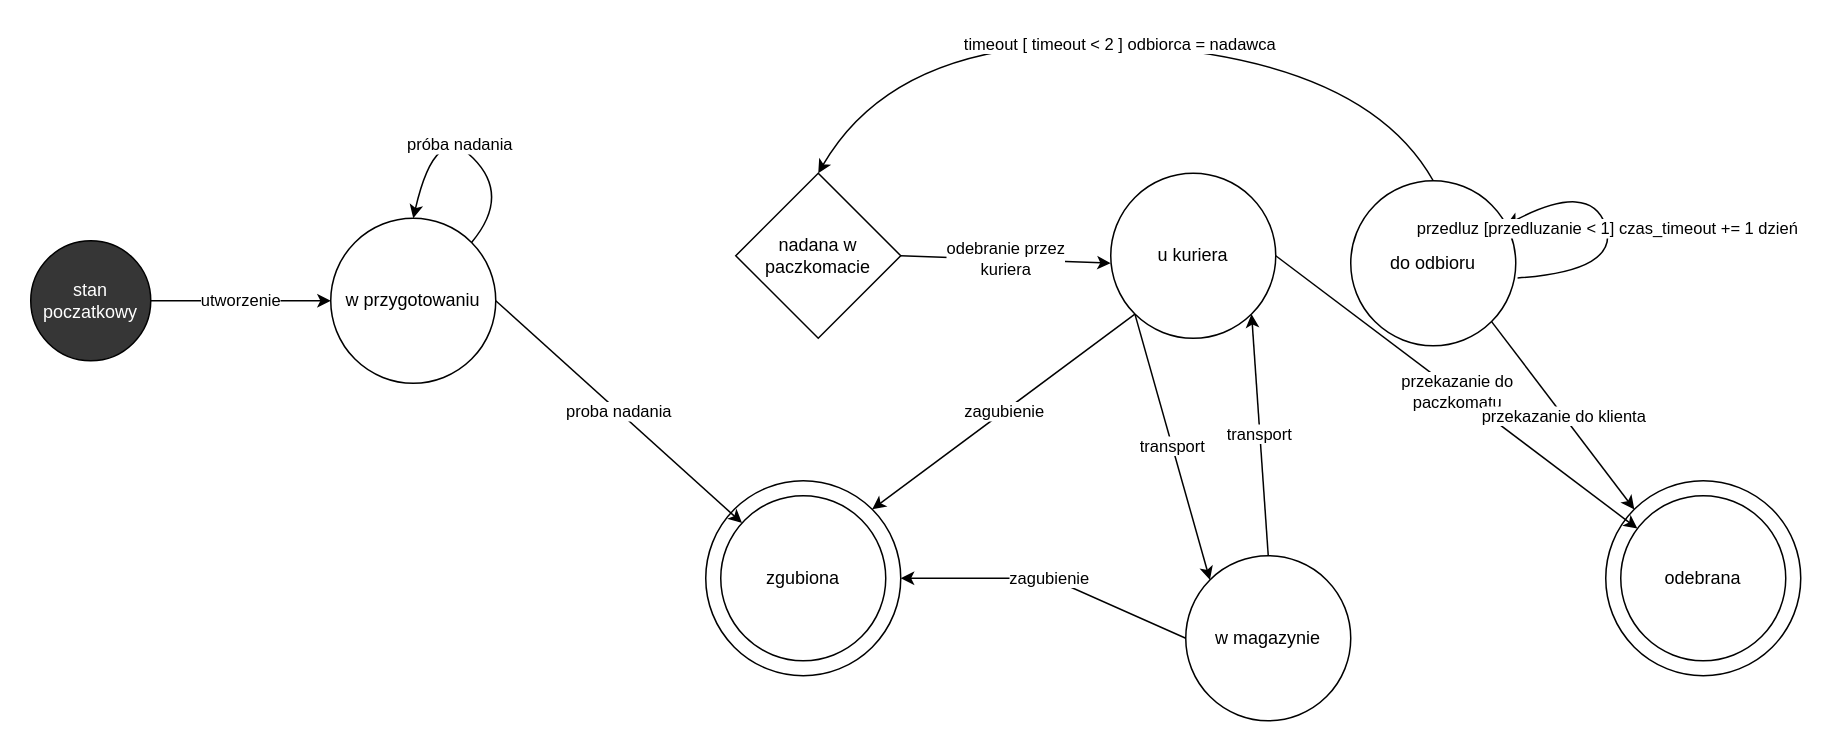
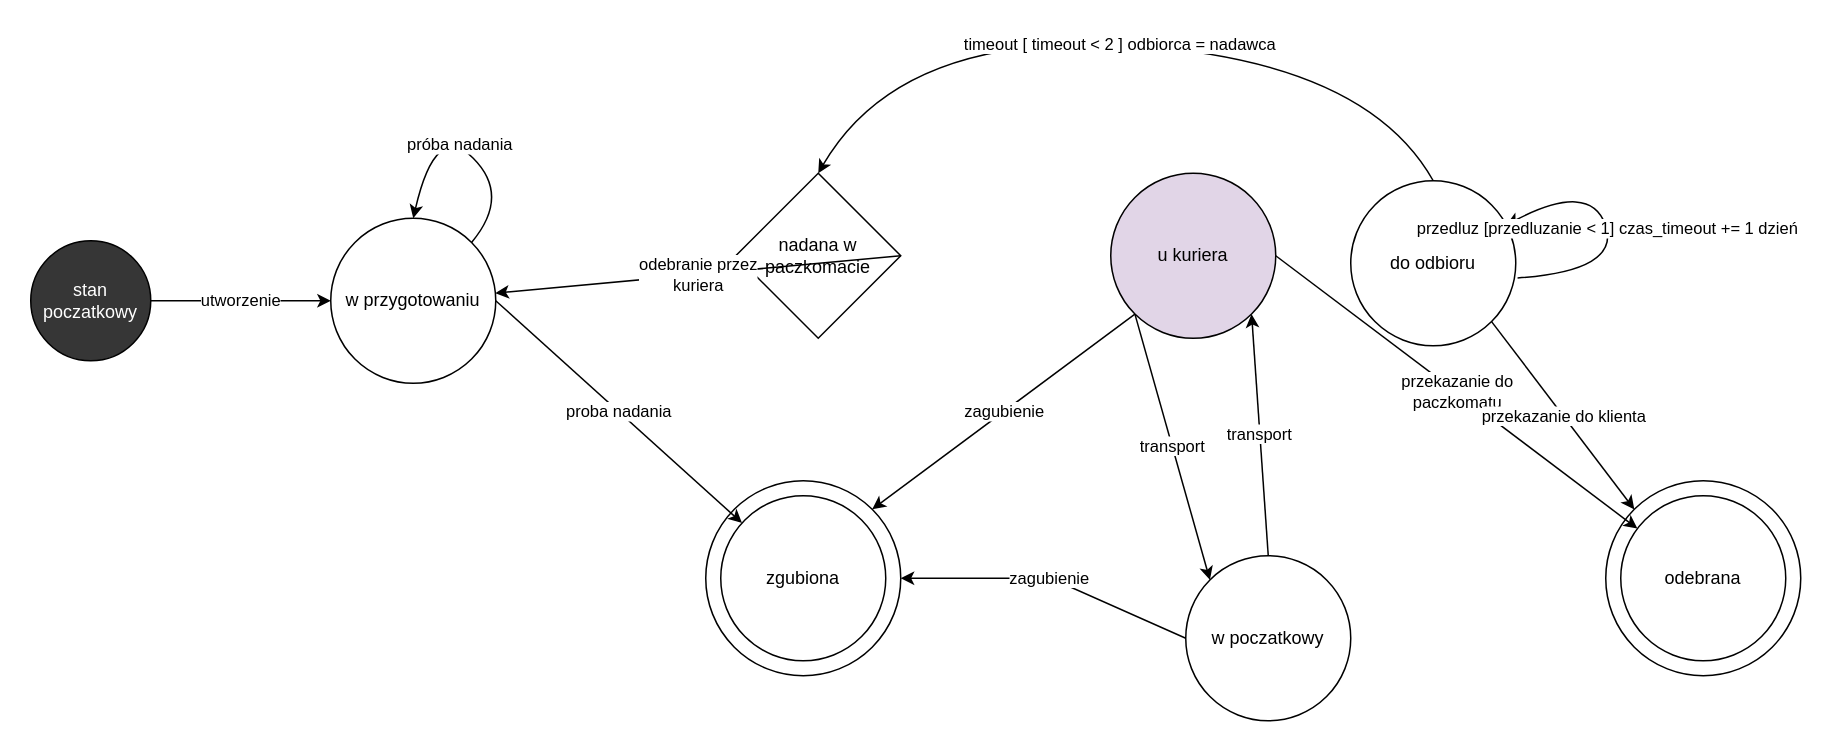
(1193, 256) -> (1193, 256)
(924, 257) -> (816, 264)
(1268, 638) -> (1268, 638)
